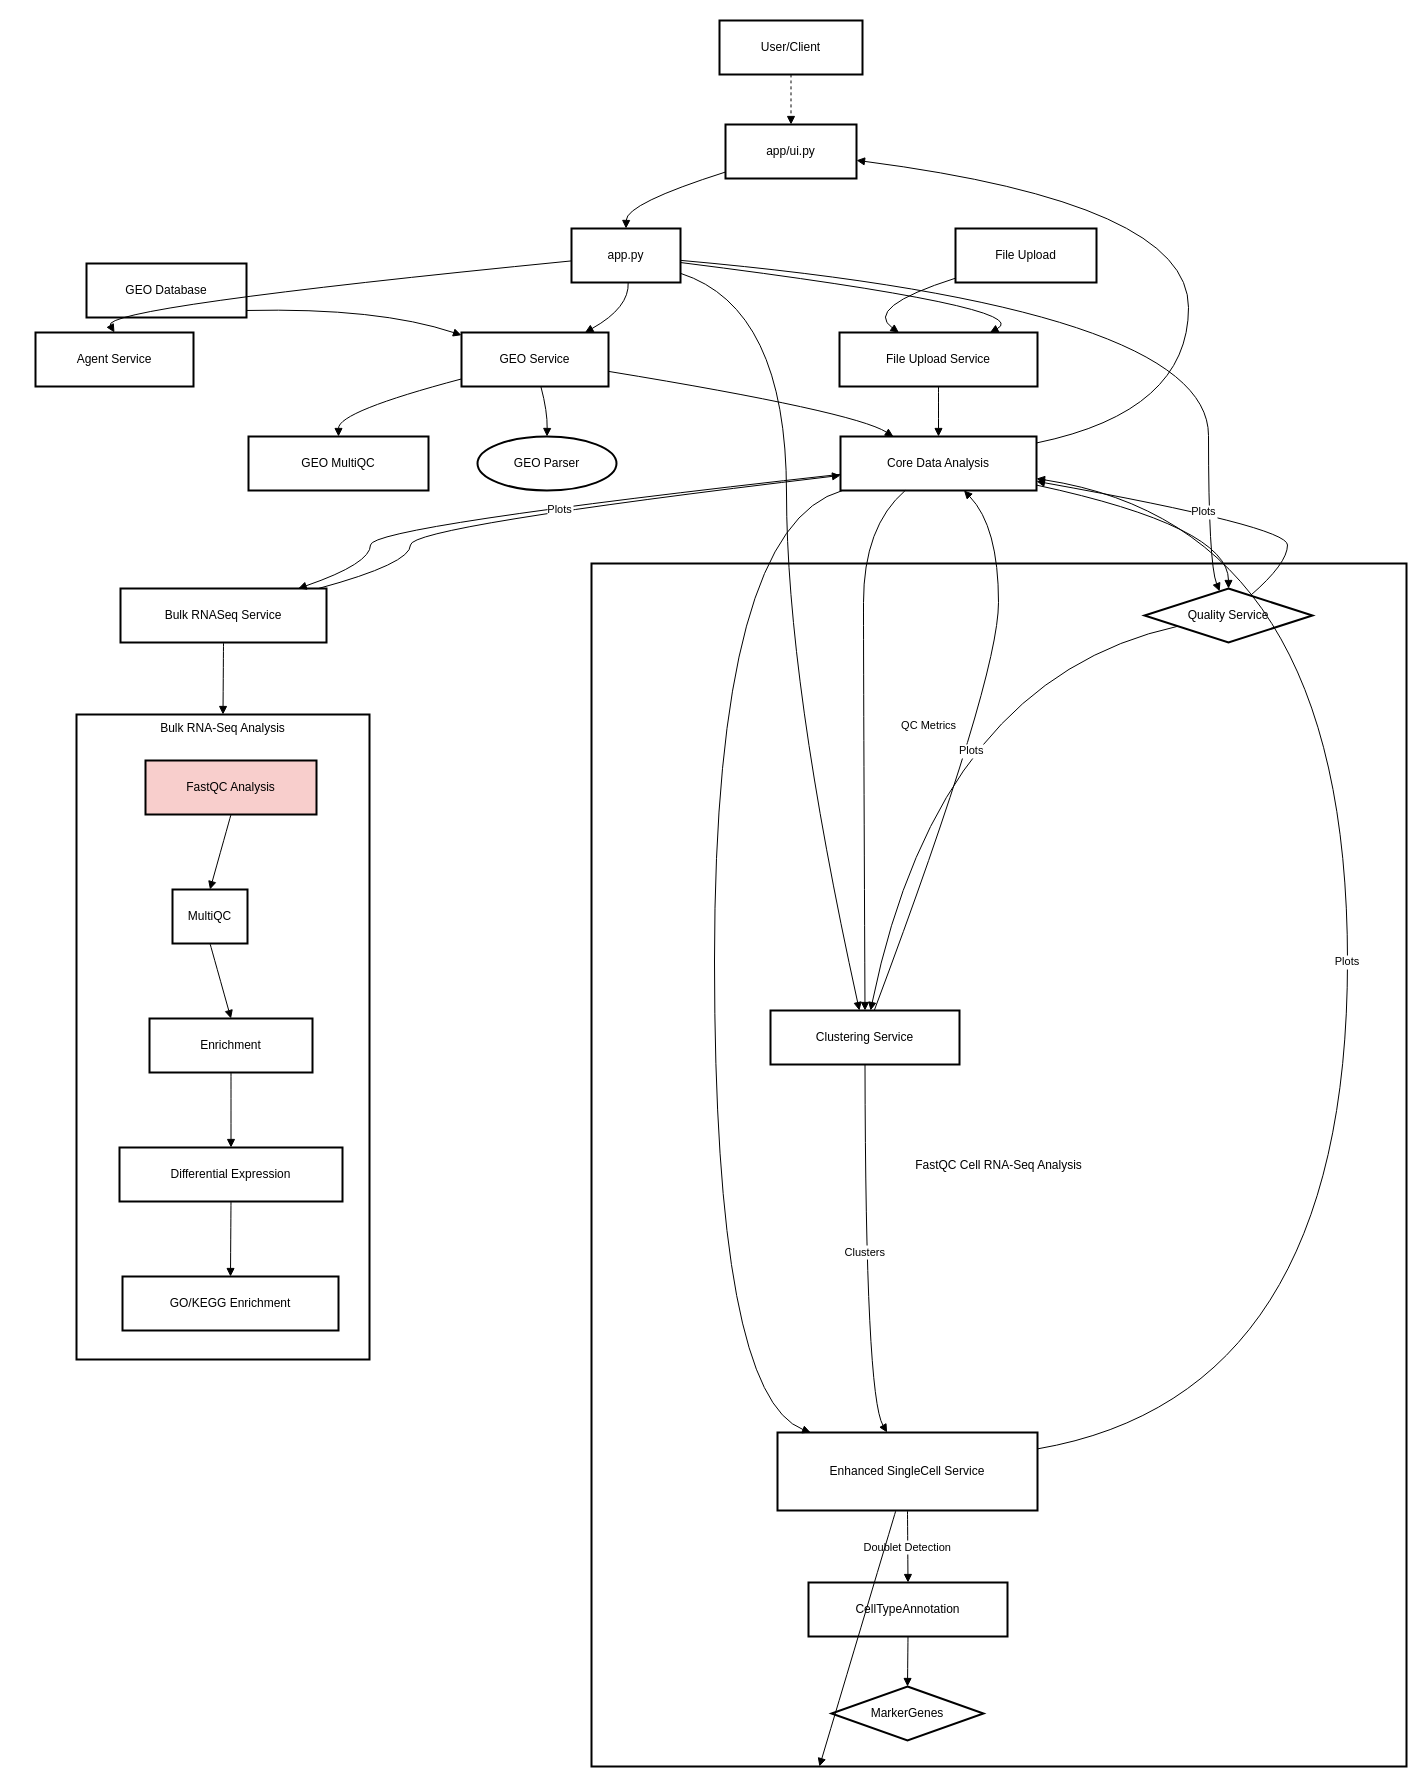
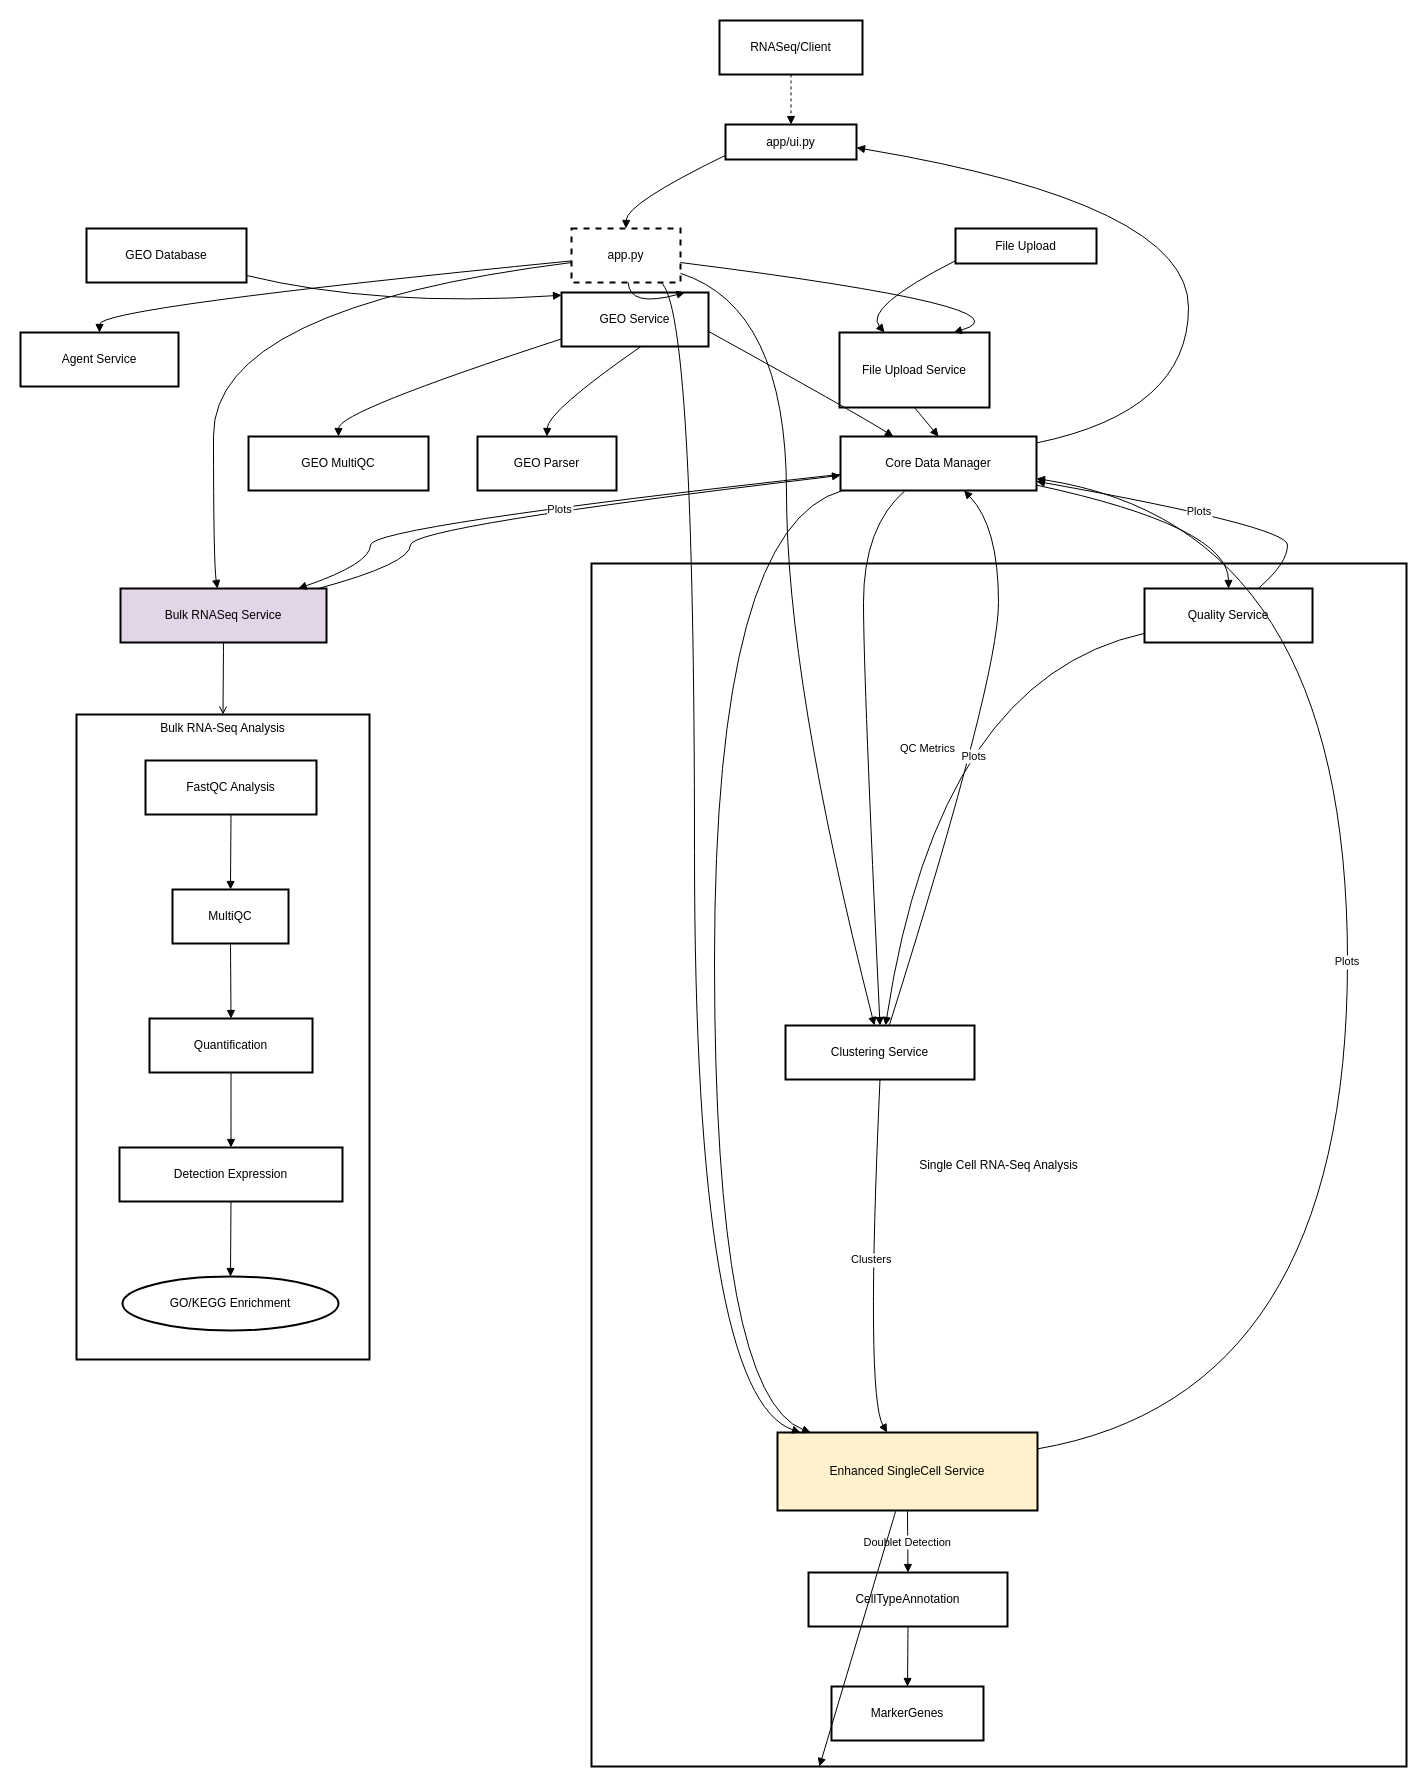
(791, 48) -> (791, 48)
(791, 152) -> (791, 142)
(626, 256) -> (626, 256)
(1026, 256) -> (1026, 246)
(167, 291) -> (167, 256)
(1021, 312) -> none
(115, 360) -> (100, 360)
(535, 360) -> (635, 320)
(939, 360) -> (915, 370)
none -> (227, 390)
(547, 464) -> (547, 464)
(939, 464) -> (939, 464)
(224, 616) -> (224, 616)
(1229, 616) -> (1229, 616)
(223, 705) -> (223, 707)
(231, 788) -> (231, 788)
none -> (695, 866)
(210, 917) -> (231, 917)
(865, 1038) -> (880, 1053)
(231, 1046) -> (231, 1046)
(999, 1166) -> (999, 1166)
(231, 1175) -> (231, 1175)
(231, 1304) -> (231, 1304)
(908, 1472) -> (908, 1472)
(908, 1610) -> (908, 1600)
(908, 1714) -> (908, 1714)
